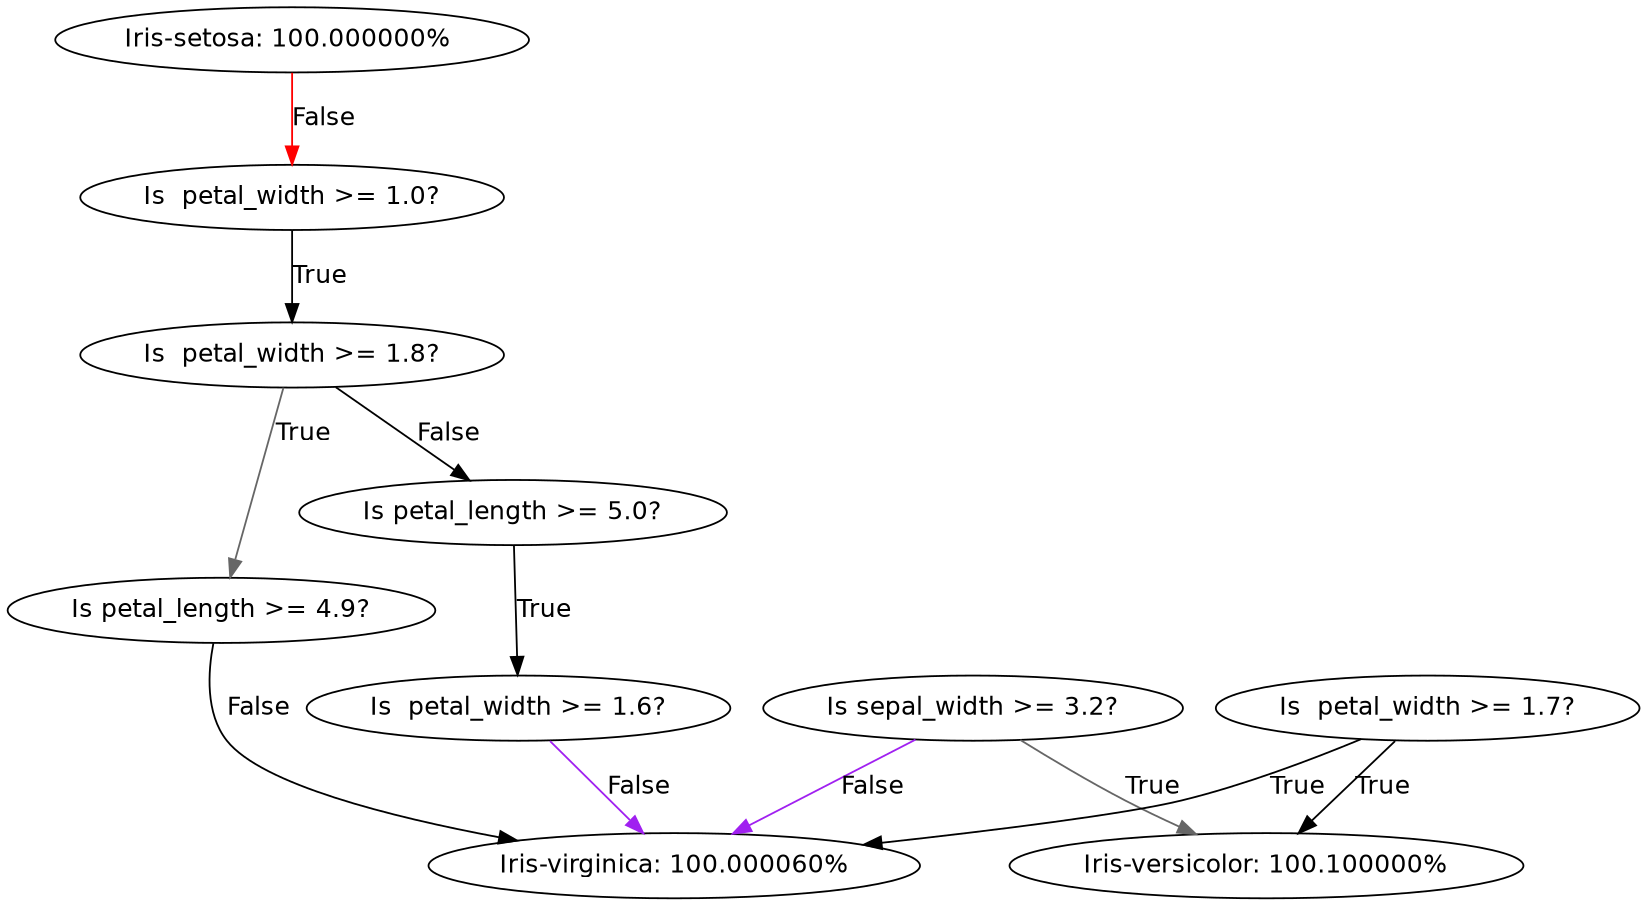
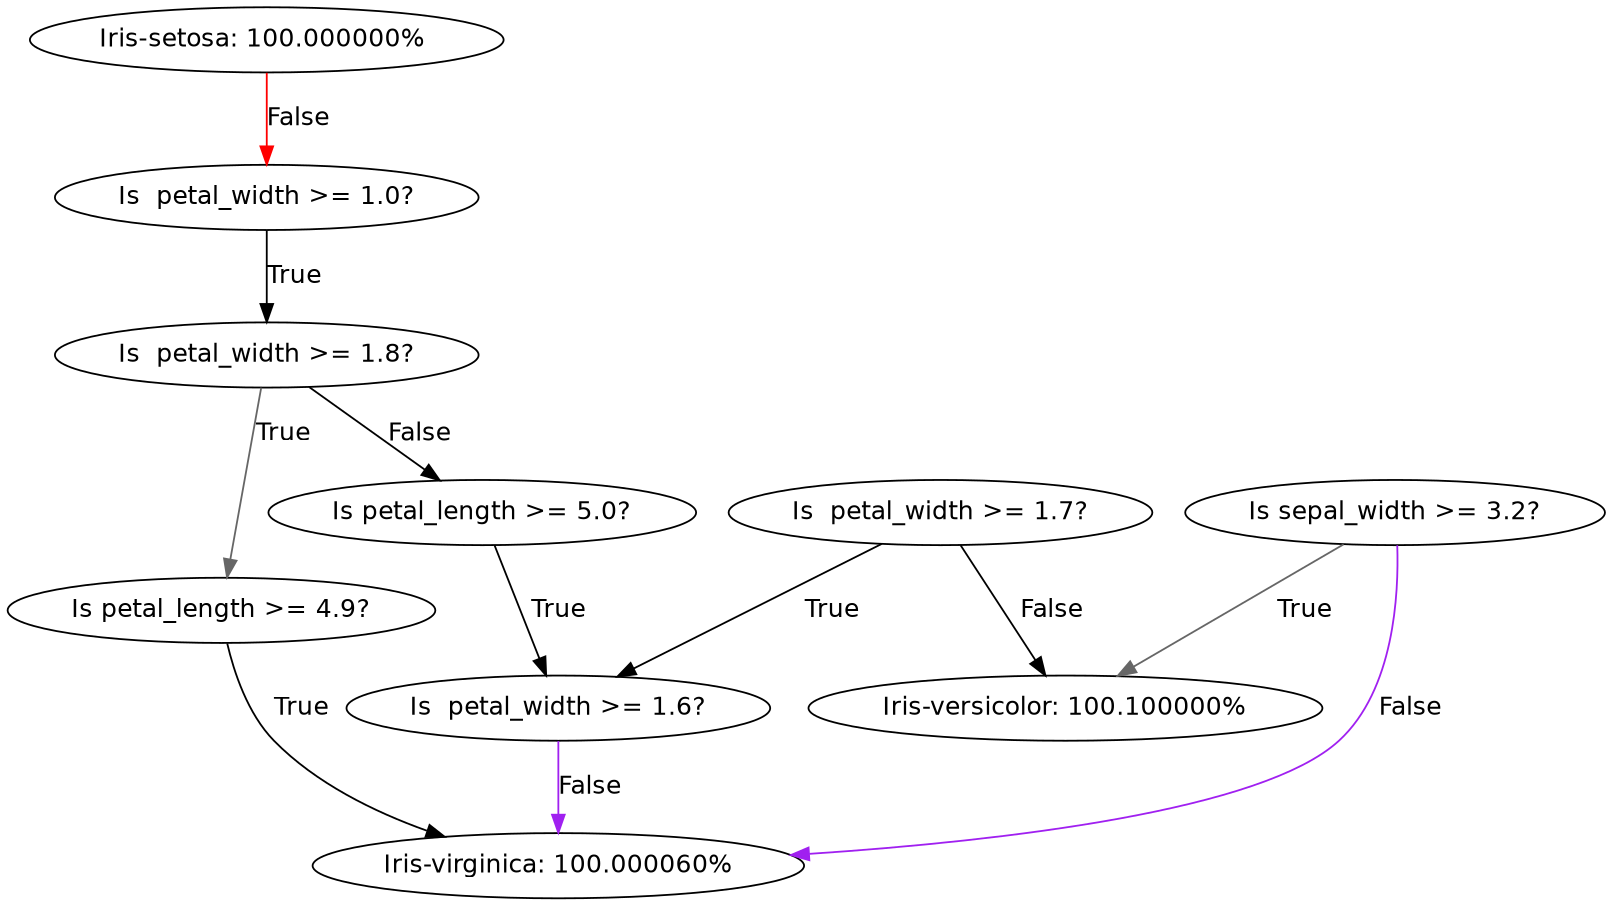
(259, 708) -> (302, 708)
(1383, 787) -> (1052, 610)
(1114, 813) -> (758, 606)
